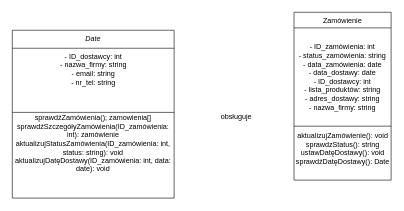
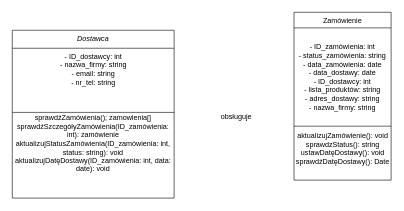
(93, 38) -> (93, 38)
